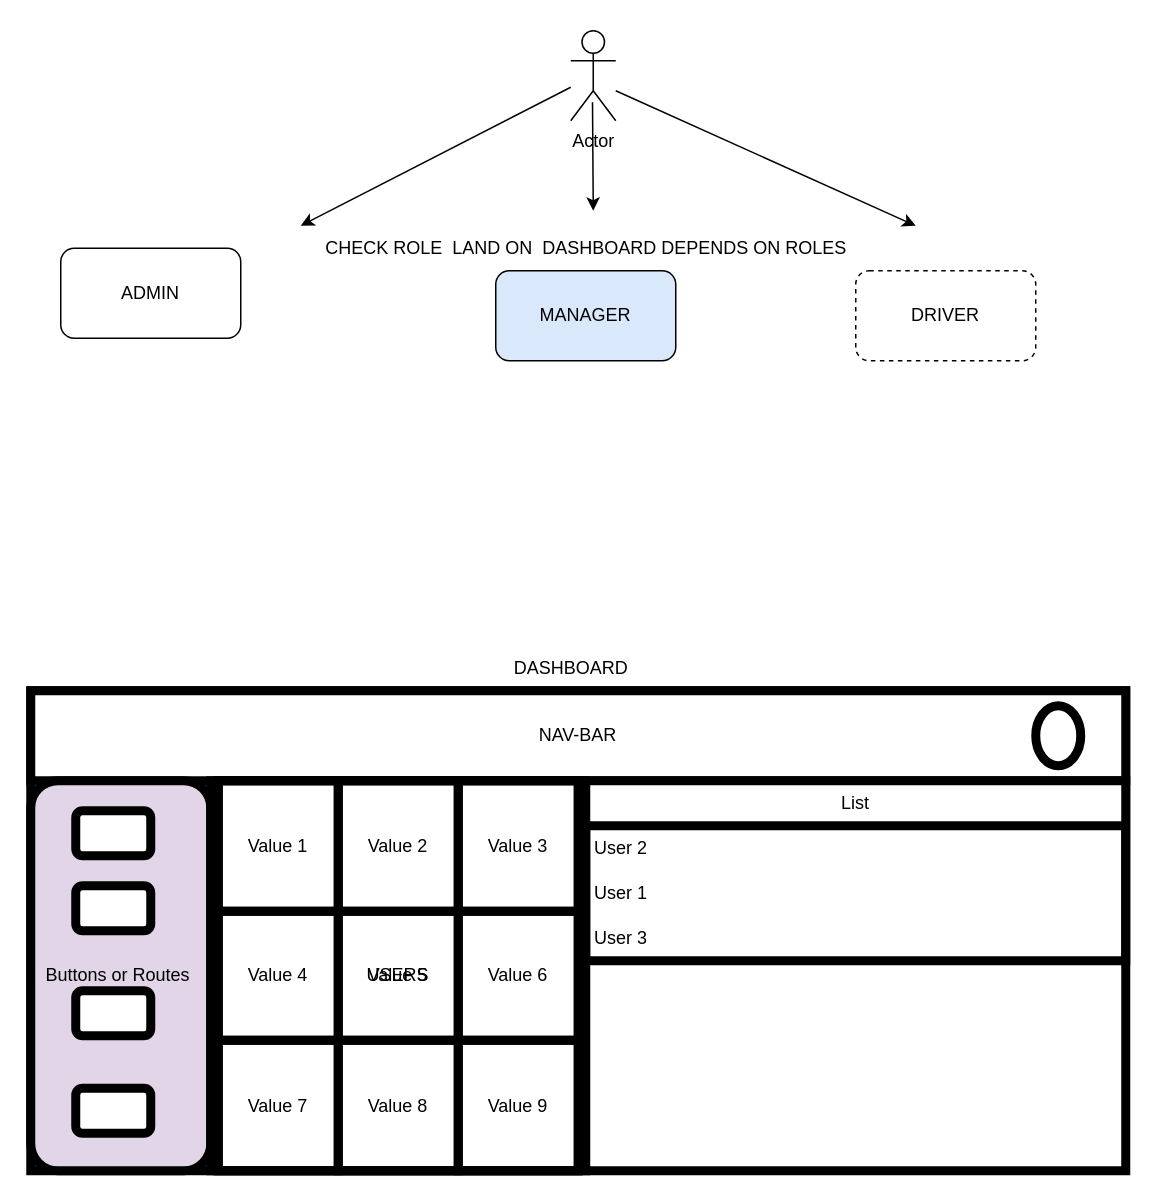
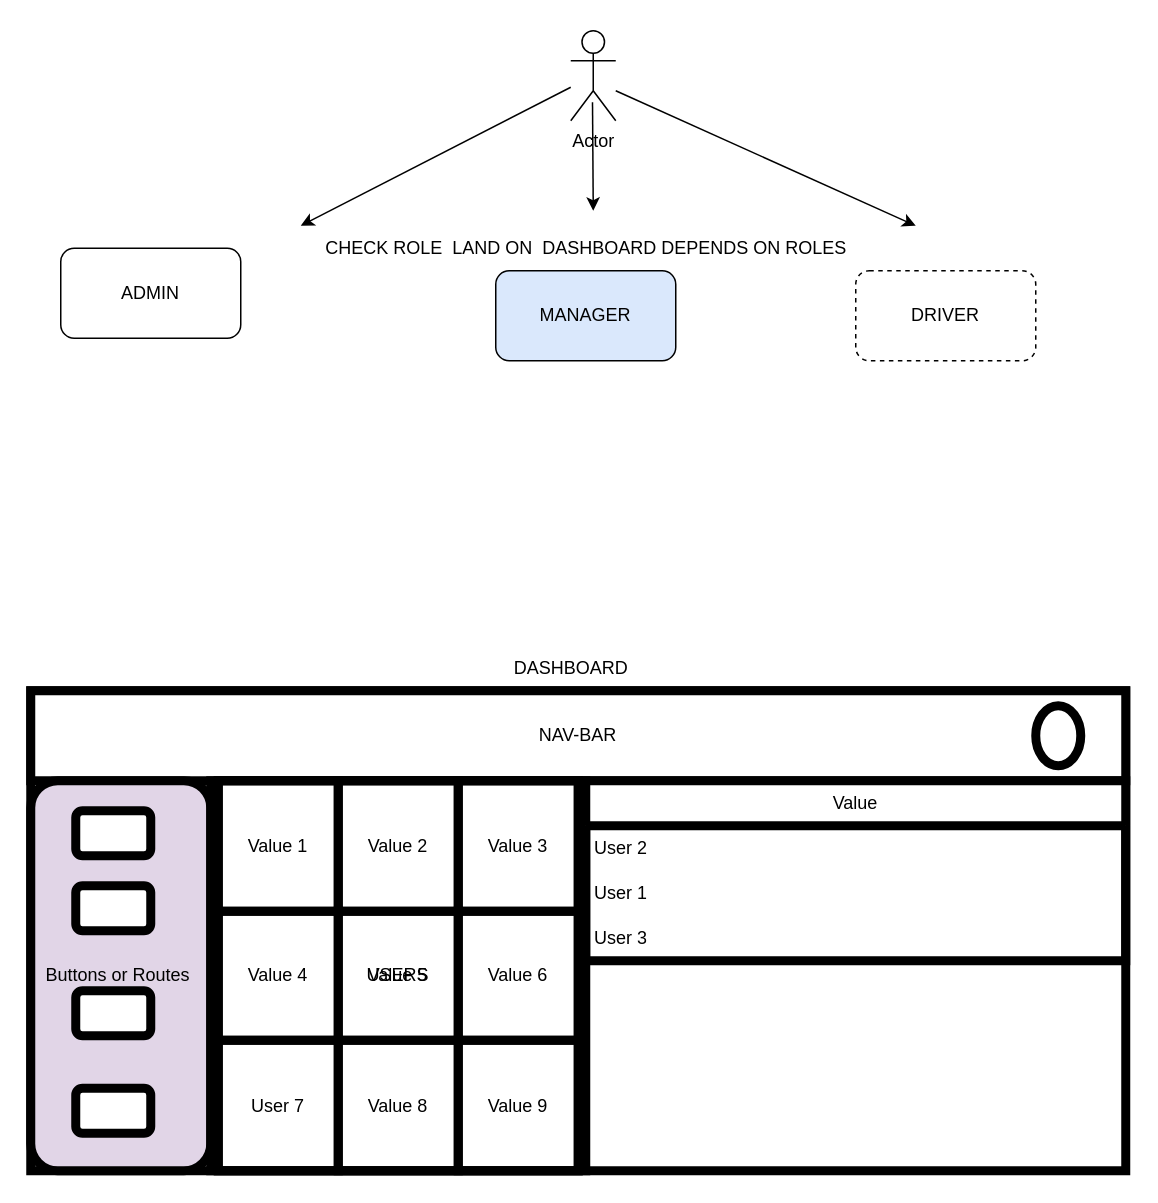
(856, 803) -> (856, 803)
(278, 1106) -> (278, 1106)
